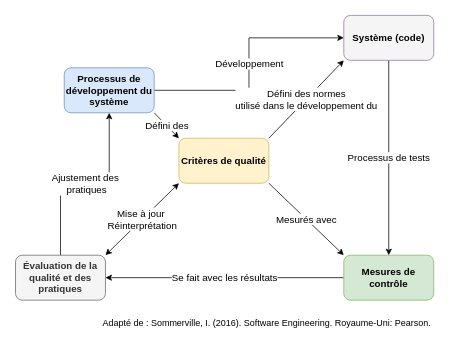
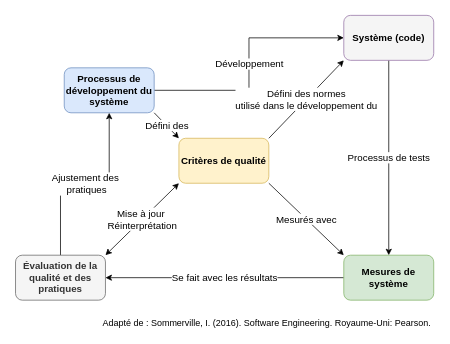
(389, 278) -> (389, 278)
